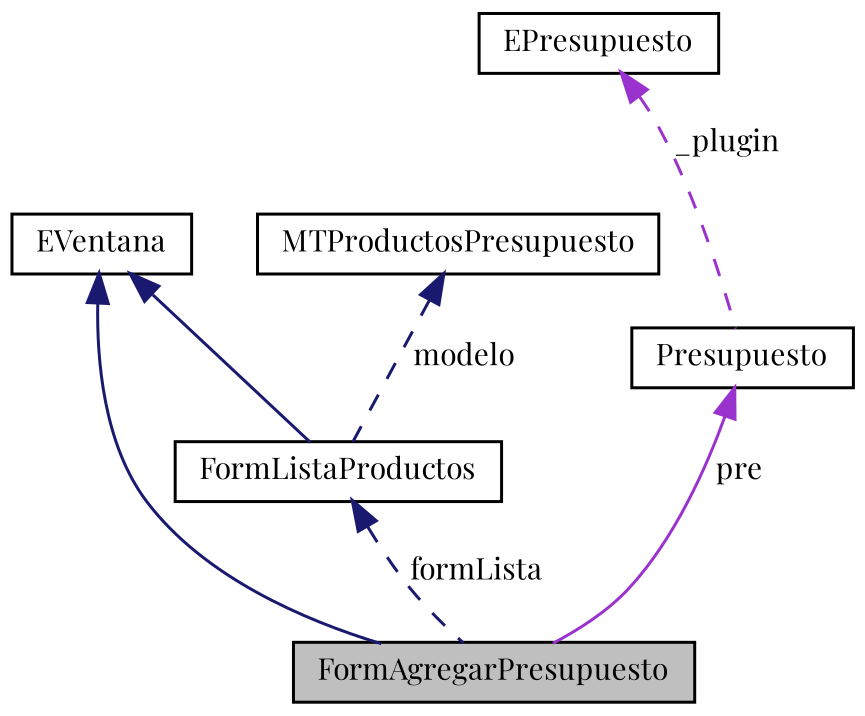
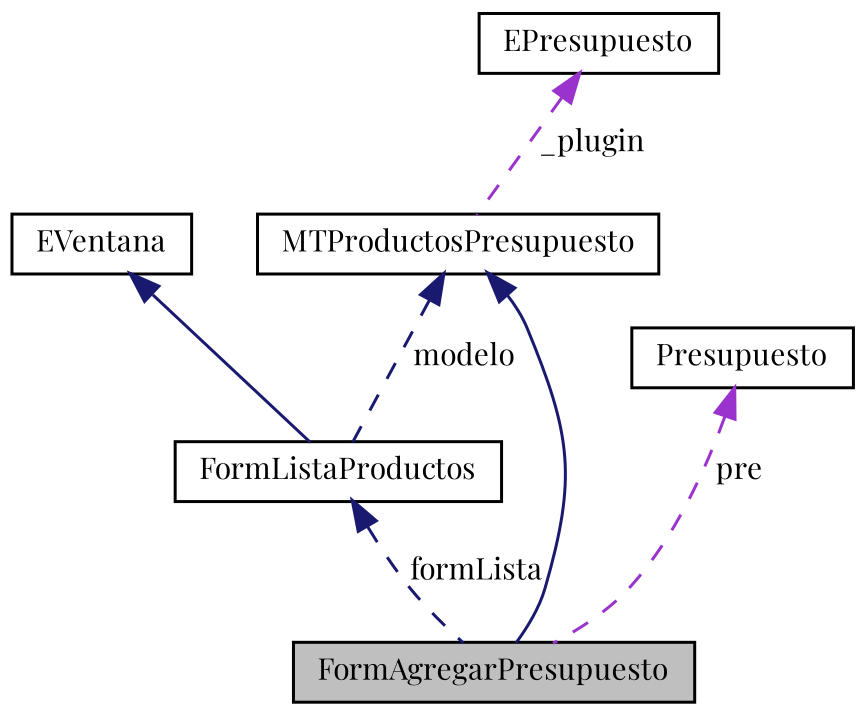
(696, 209) -> (519, 156)
(170, 528) -> (565, 468)
(661, 547) -> (661, 547)
